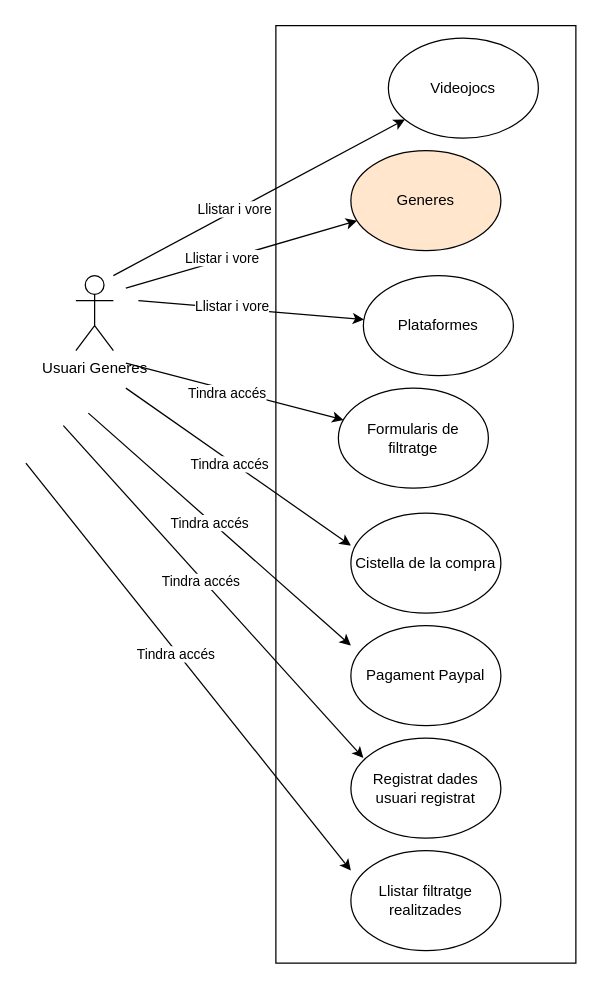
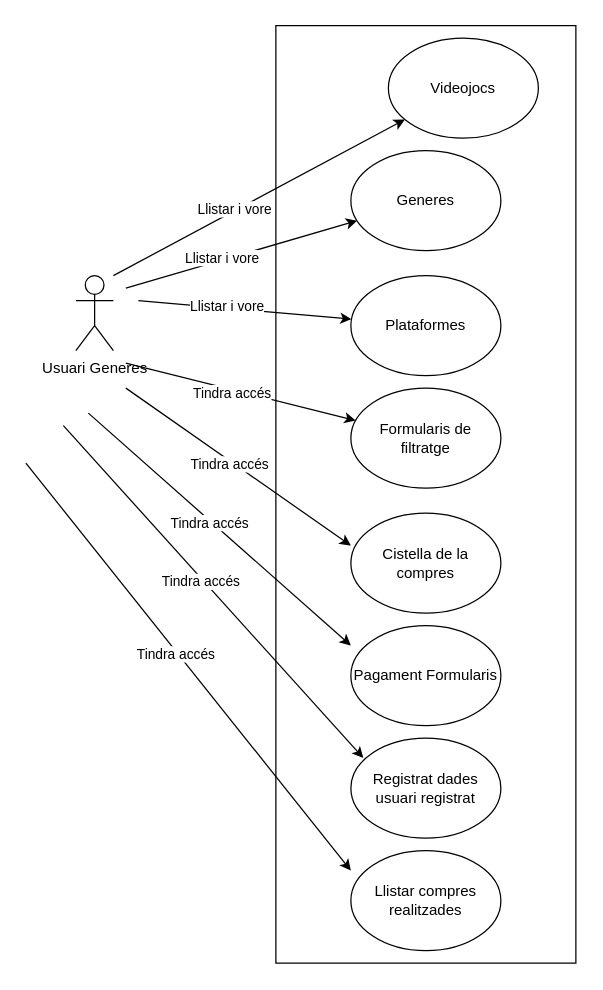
(426, 201) -> (426, 201)
(438, 326) -> (426, 326)
(413, 438) -> (426, 438)
(426, 563) -> (426, 563)
(426, 676) -> (426, 676)
(426, 901) -> (426, 901)
